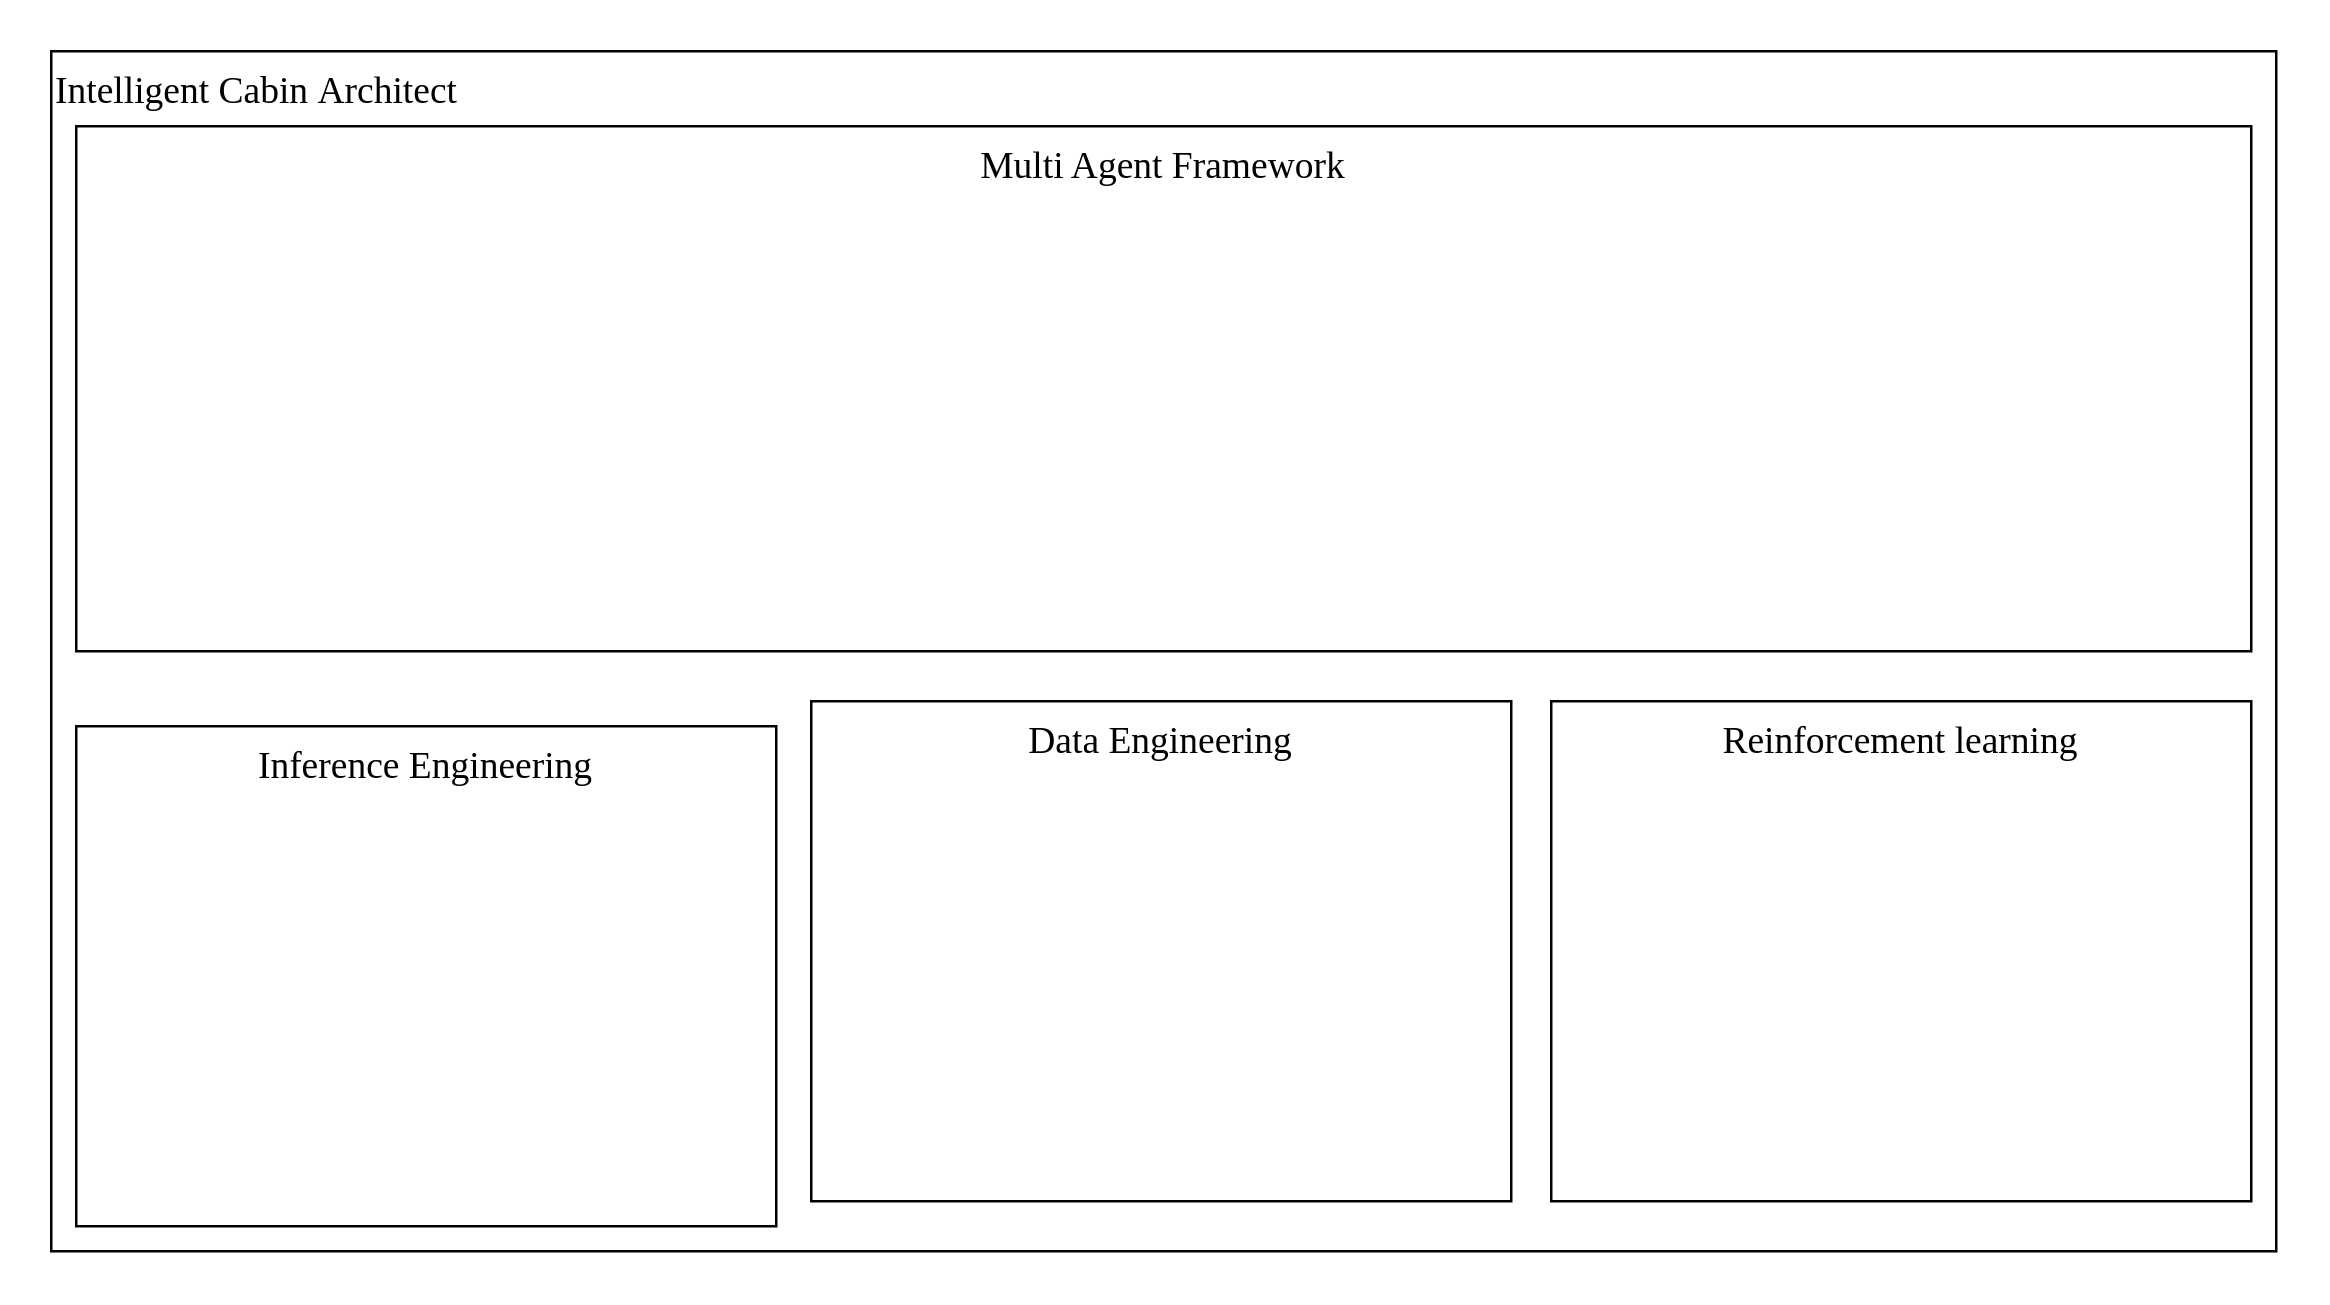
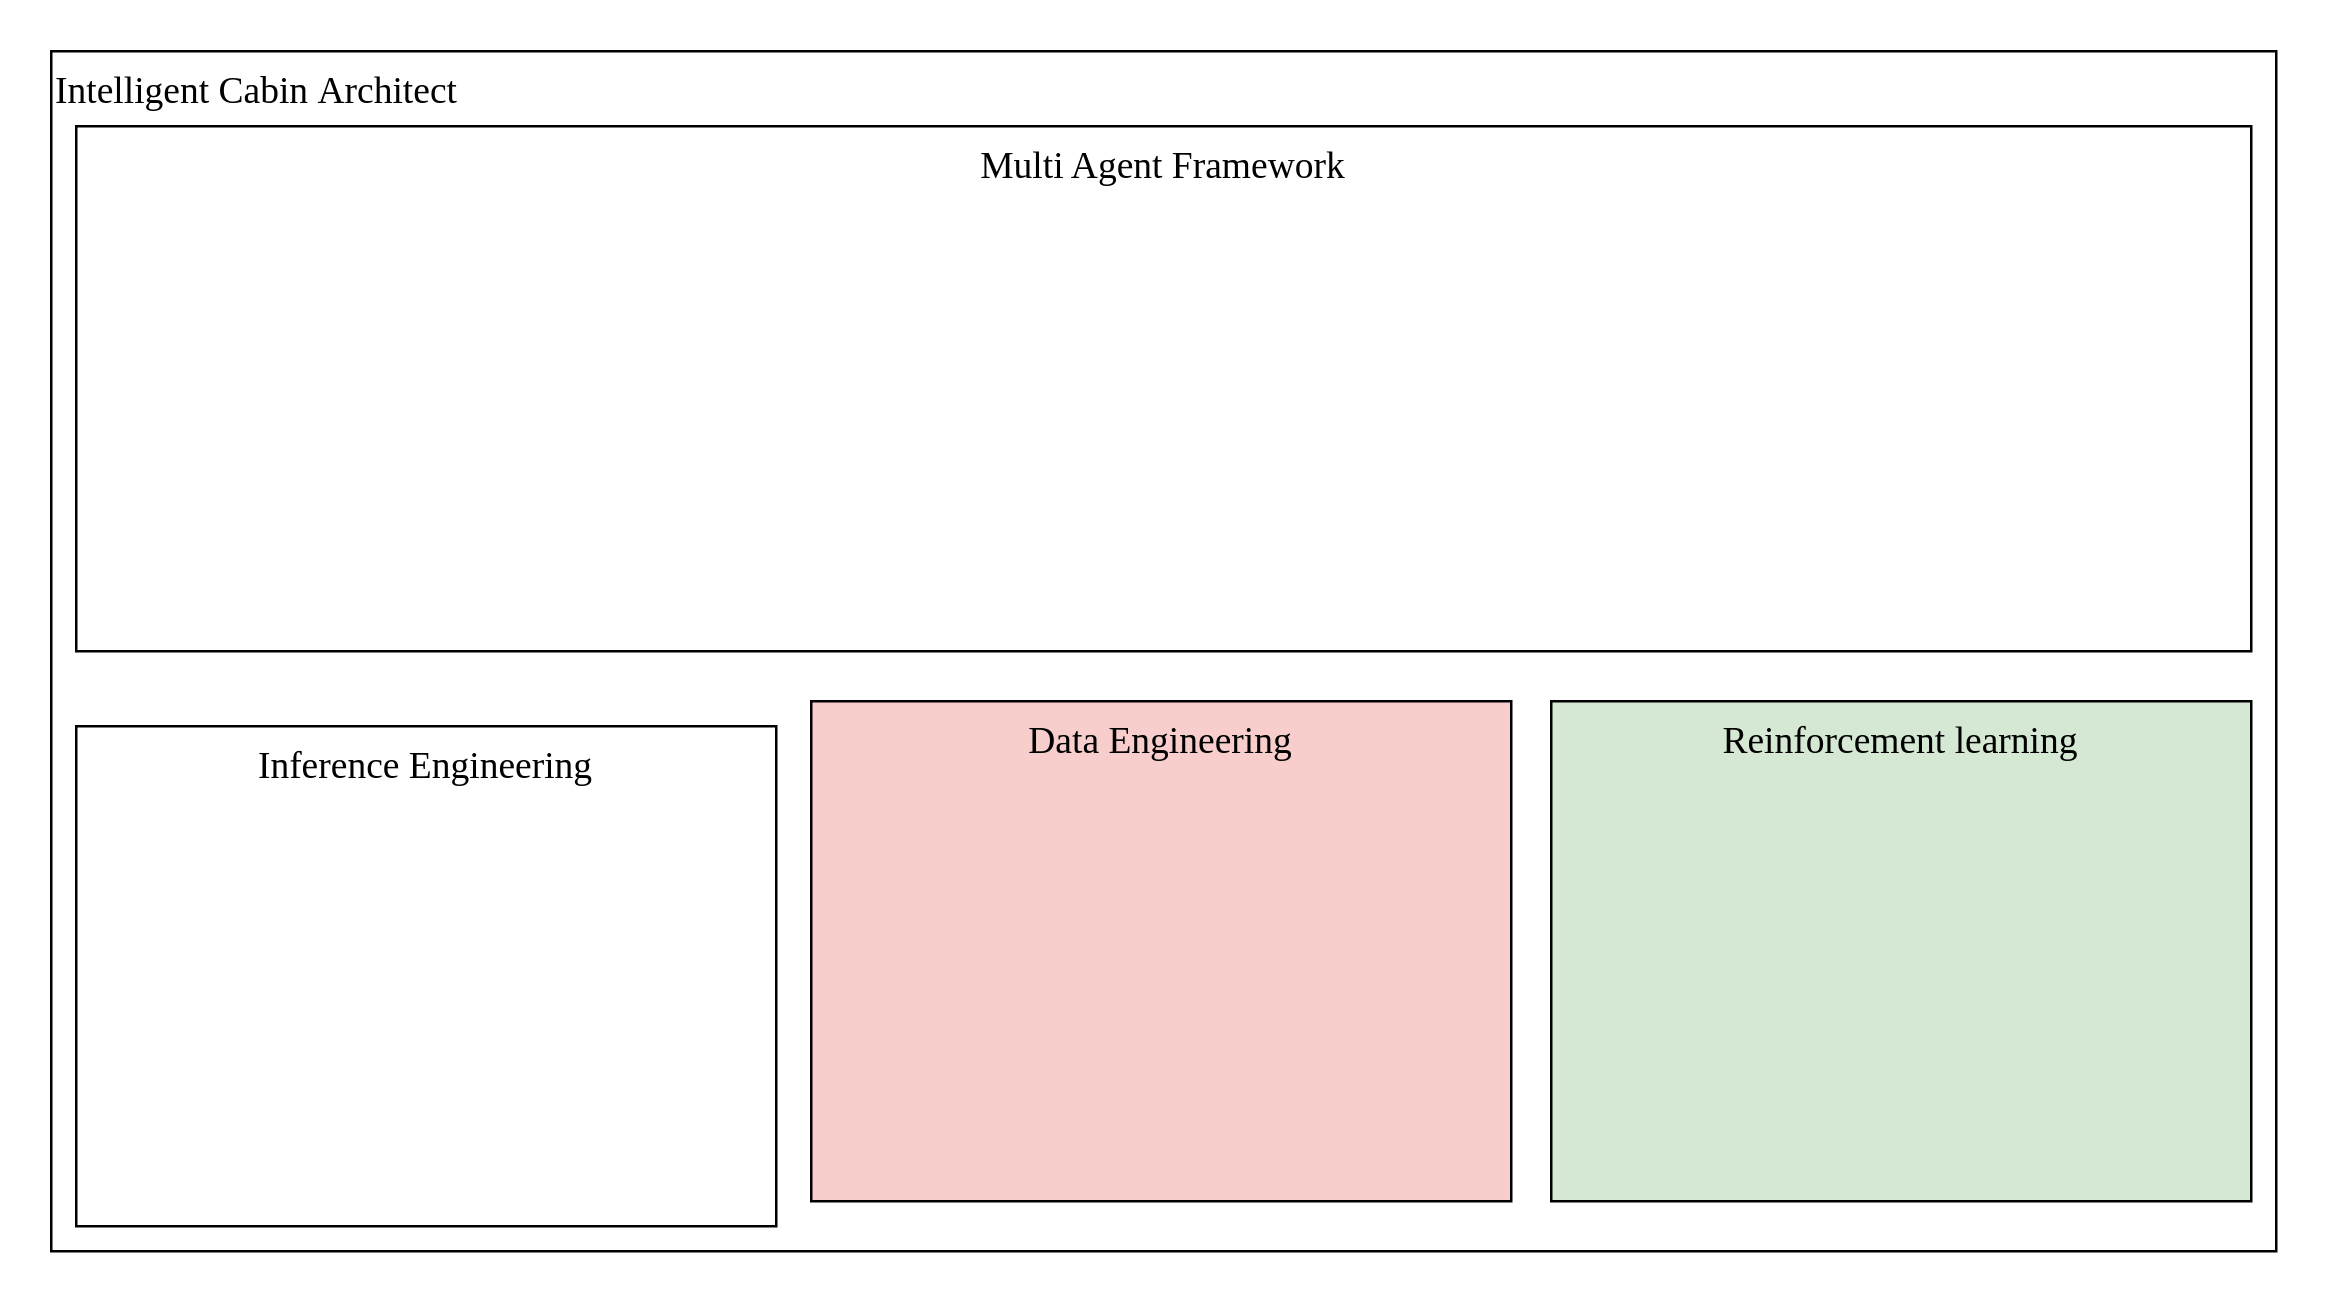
(1161, 951) -> (1161, 951)
(1901, 951) -> (1901, 951)
